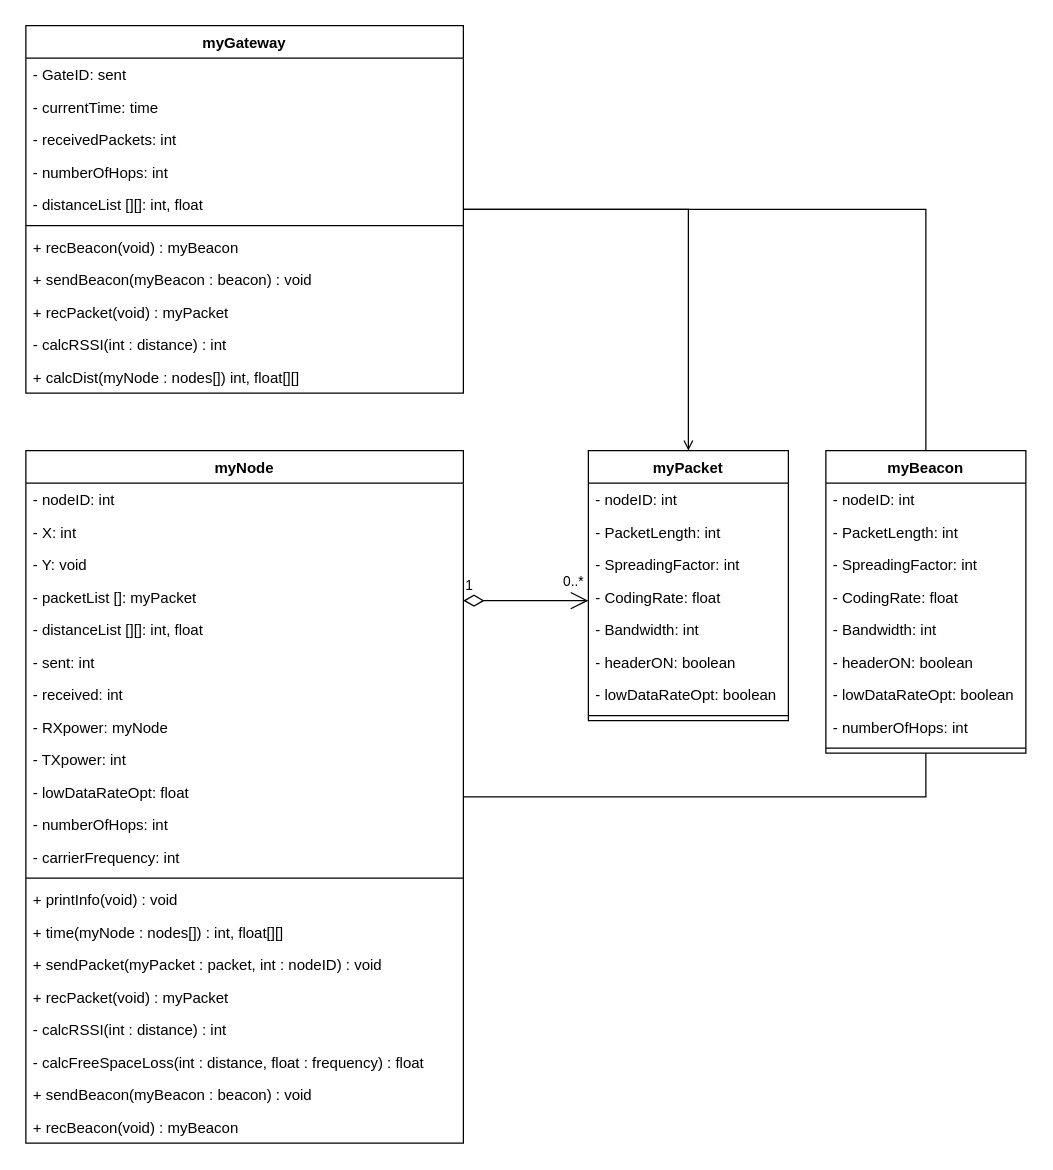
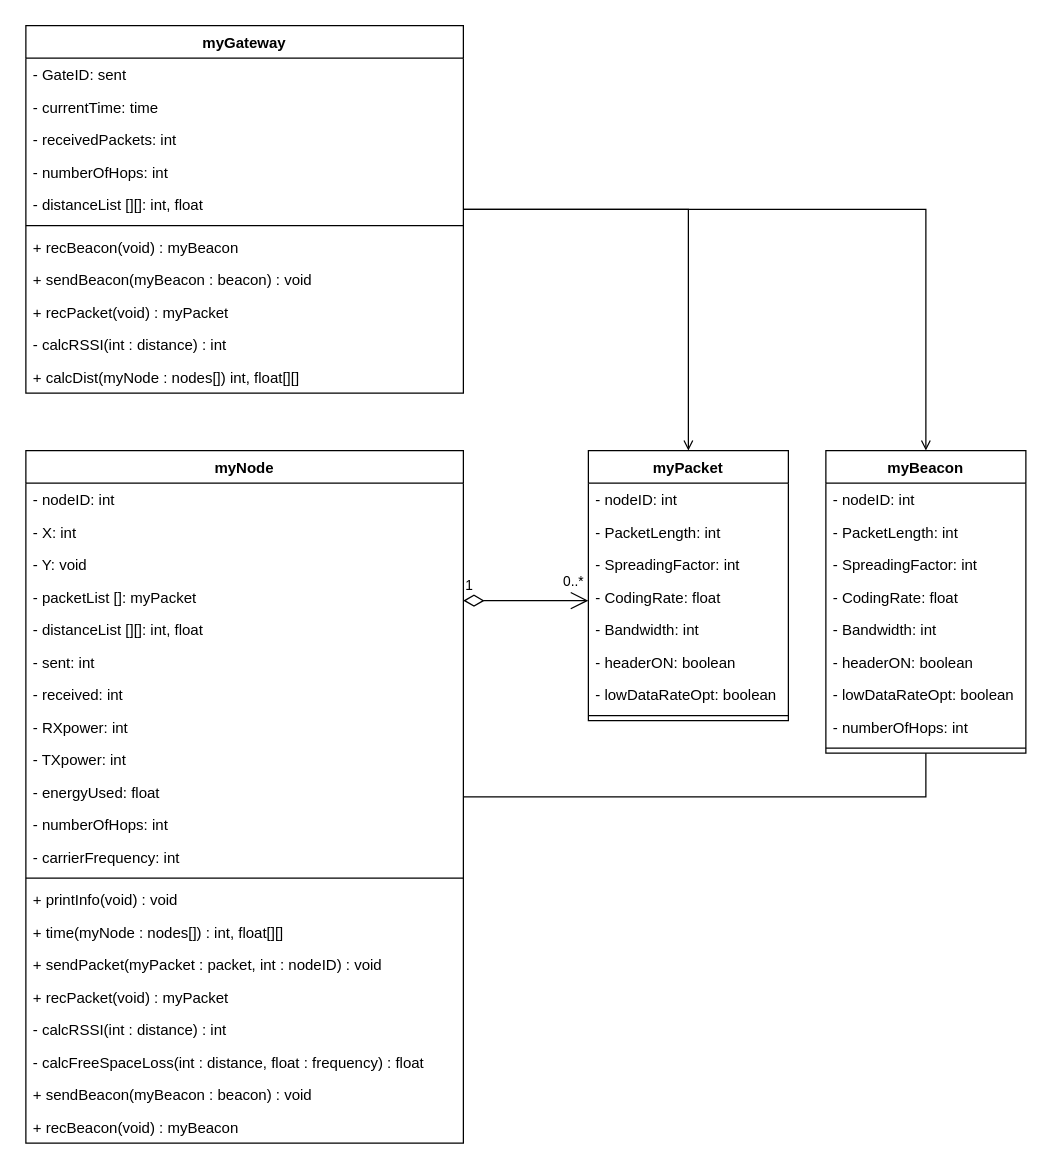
(926, 445) -> (926, 444)
(98, 728) -> (84, 728)
(119, 793) -> (105, 793)
